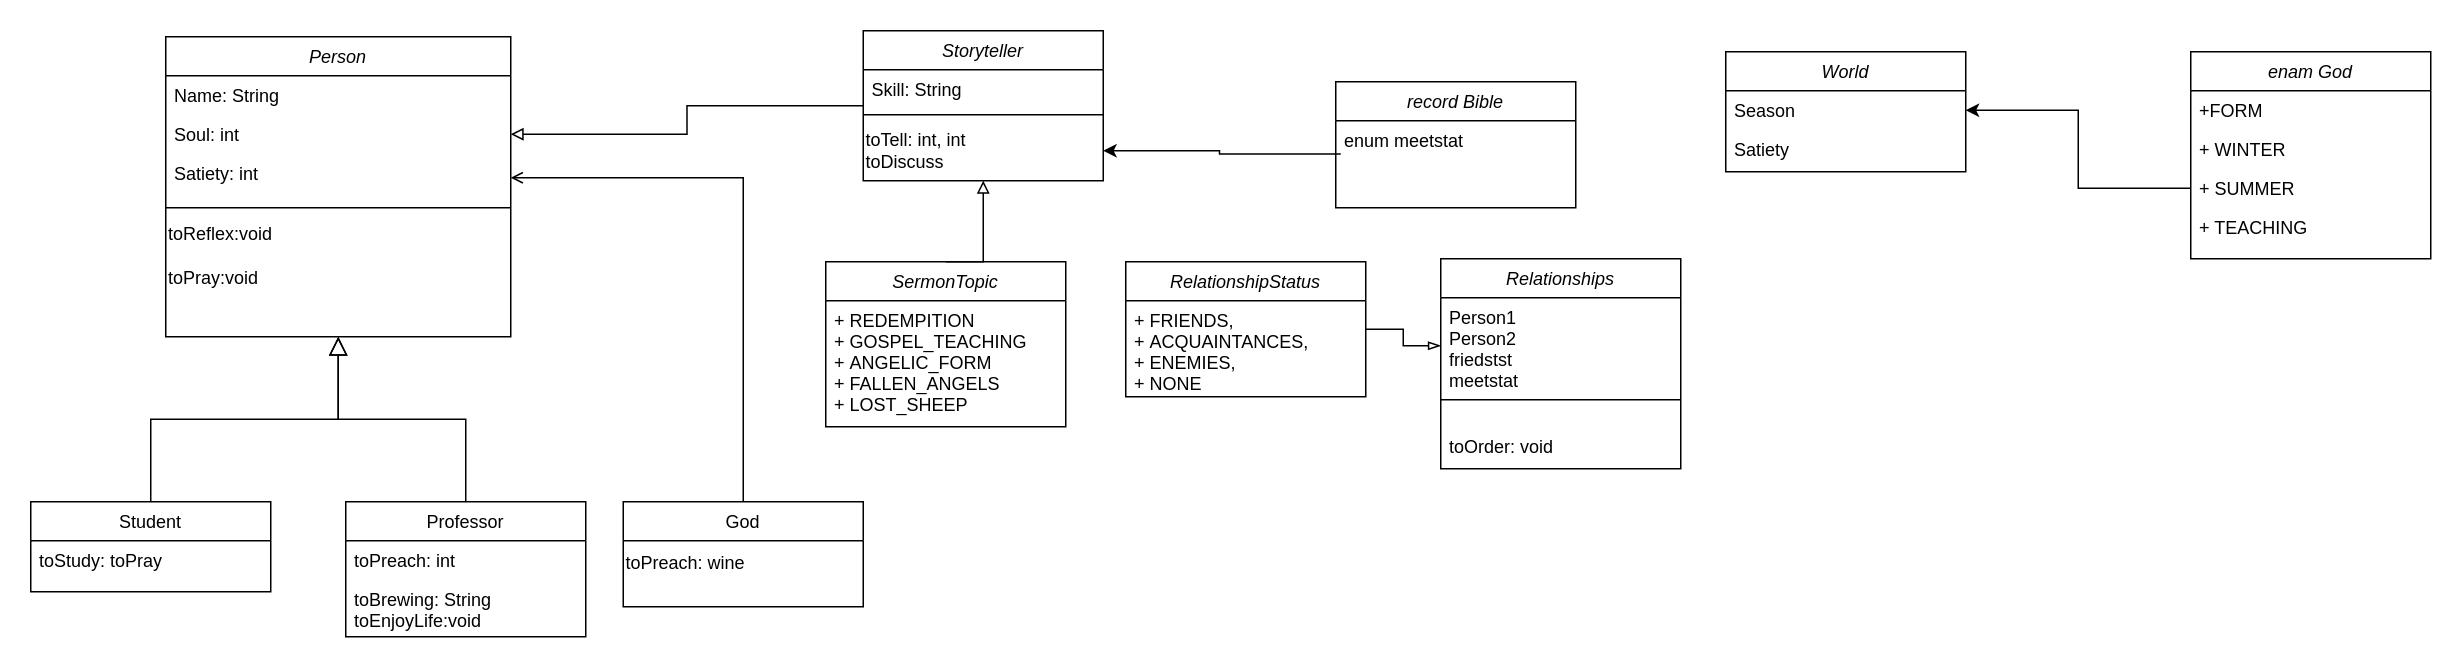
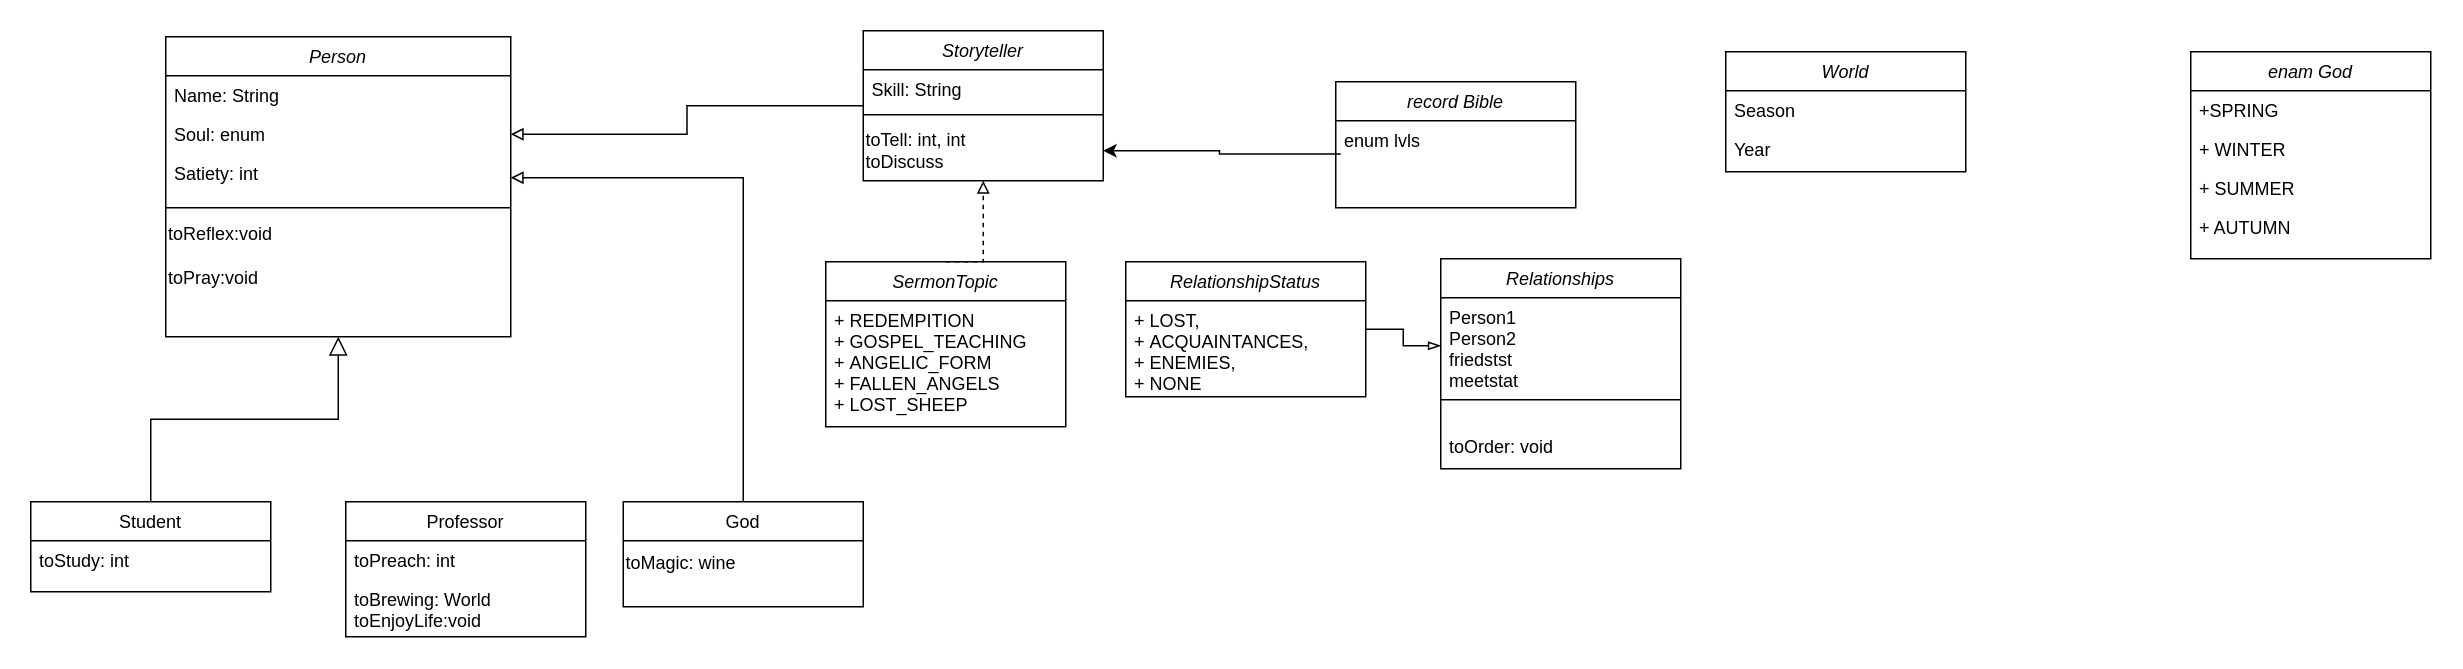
(2224, 111) -> (2234, 111)
(210, 135) -> (217, 135)
(1407, 141) -> (1382, 141)
(1767, 150) -> (1754, 150)
(2078, 153) -> none
(520, 178) -> (524, 178)
(983, 226) -> (983, 226)
(2247, 228) -> (2237, 228)
(1182, 321) -> (1167, 321)
(445, 419) -> none
(110, 561) -> (92, 561)
(690, 563) -> (682, 563)
(430, 600) -> (425, 600)
